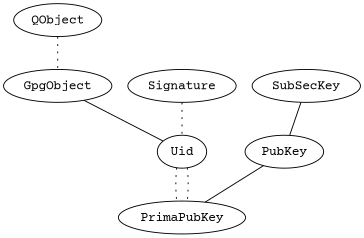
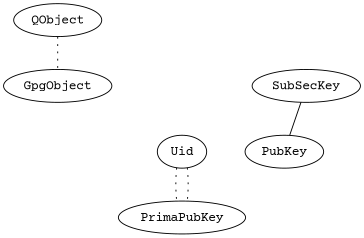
(182, 86) -> none
(124, 121) -> none
(234, 184) -> none
